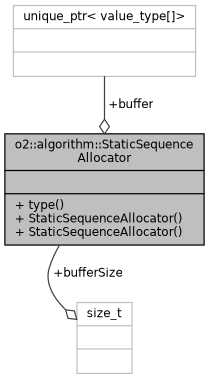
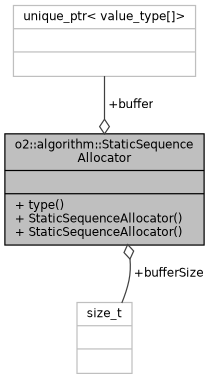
(48, 279) -> (129, 282)
